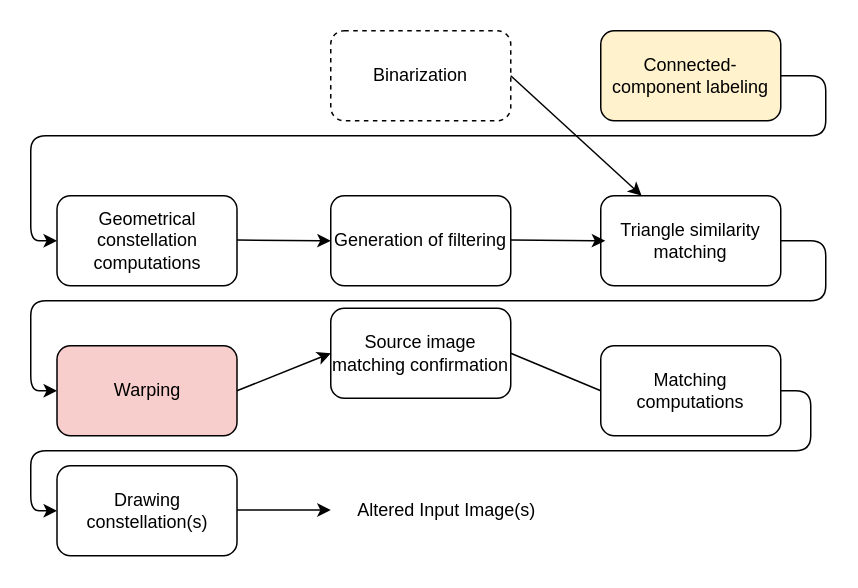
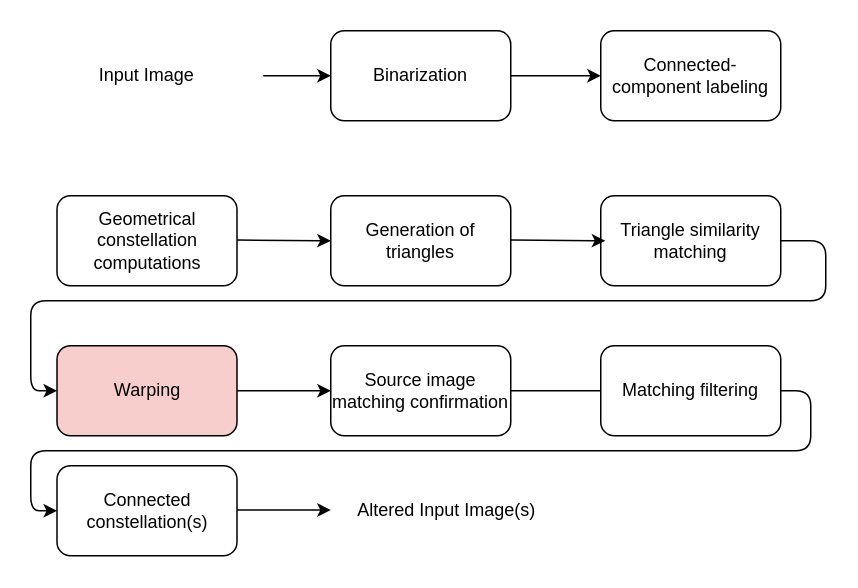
none -> (147, 76)
none -> (292, 76)
(421, 76) -> (421, 76)
(691, 76) -> (691, 76)
(572, 132) -> (551, 76)
(420, 136) -> none
(421, 241) -> (421, 241)
(421, 353) -> (421, 391)
(691, 391) -> (691, 391)
(148, 511) -> (148, 511)
